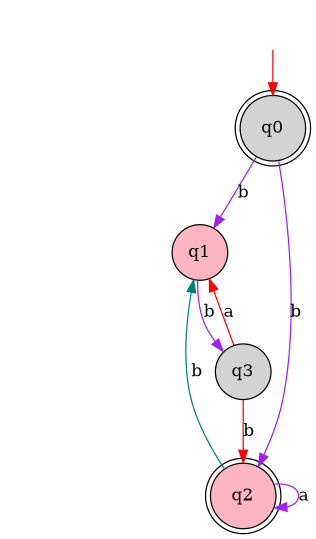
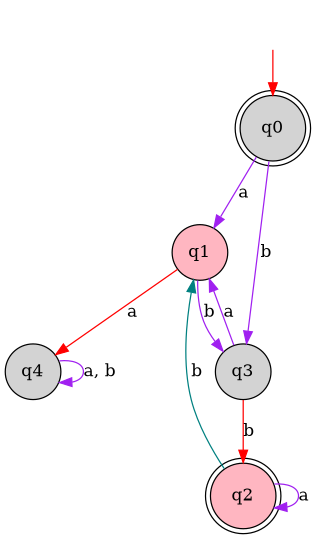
(244, 193) -> (244, 193)
(291, 309) -> (258, 246)
(224, 318) -> (224, 318)
none -> (33, 372)
